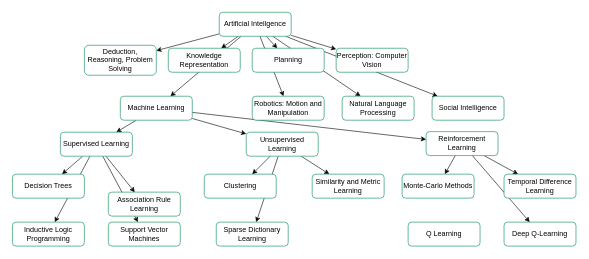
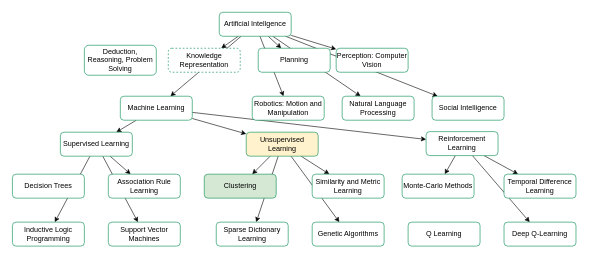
(189, 42) -> none
(204, 60) -> (204, 60)
(288, 60) -> (294, 60)
(282, 144) -> (282, 144)
(73, 164) -> none
none -> (301, 170)
(240, 186) -> (240, 186)
(144, 204) -> (144, 186)
none -> (348, 234)
